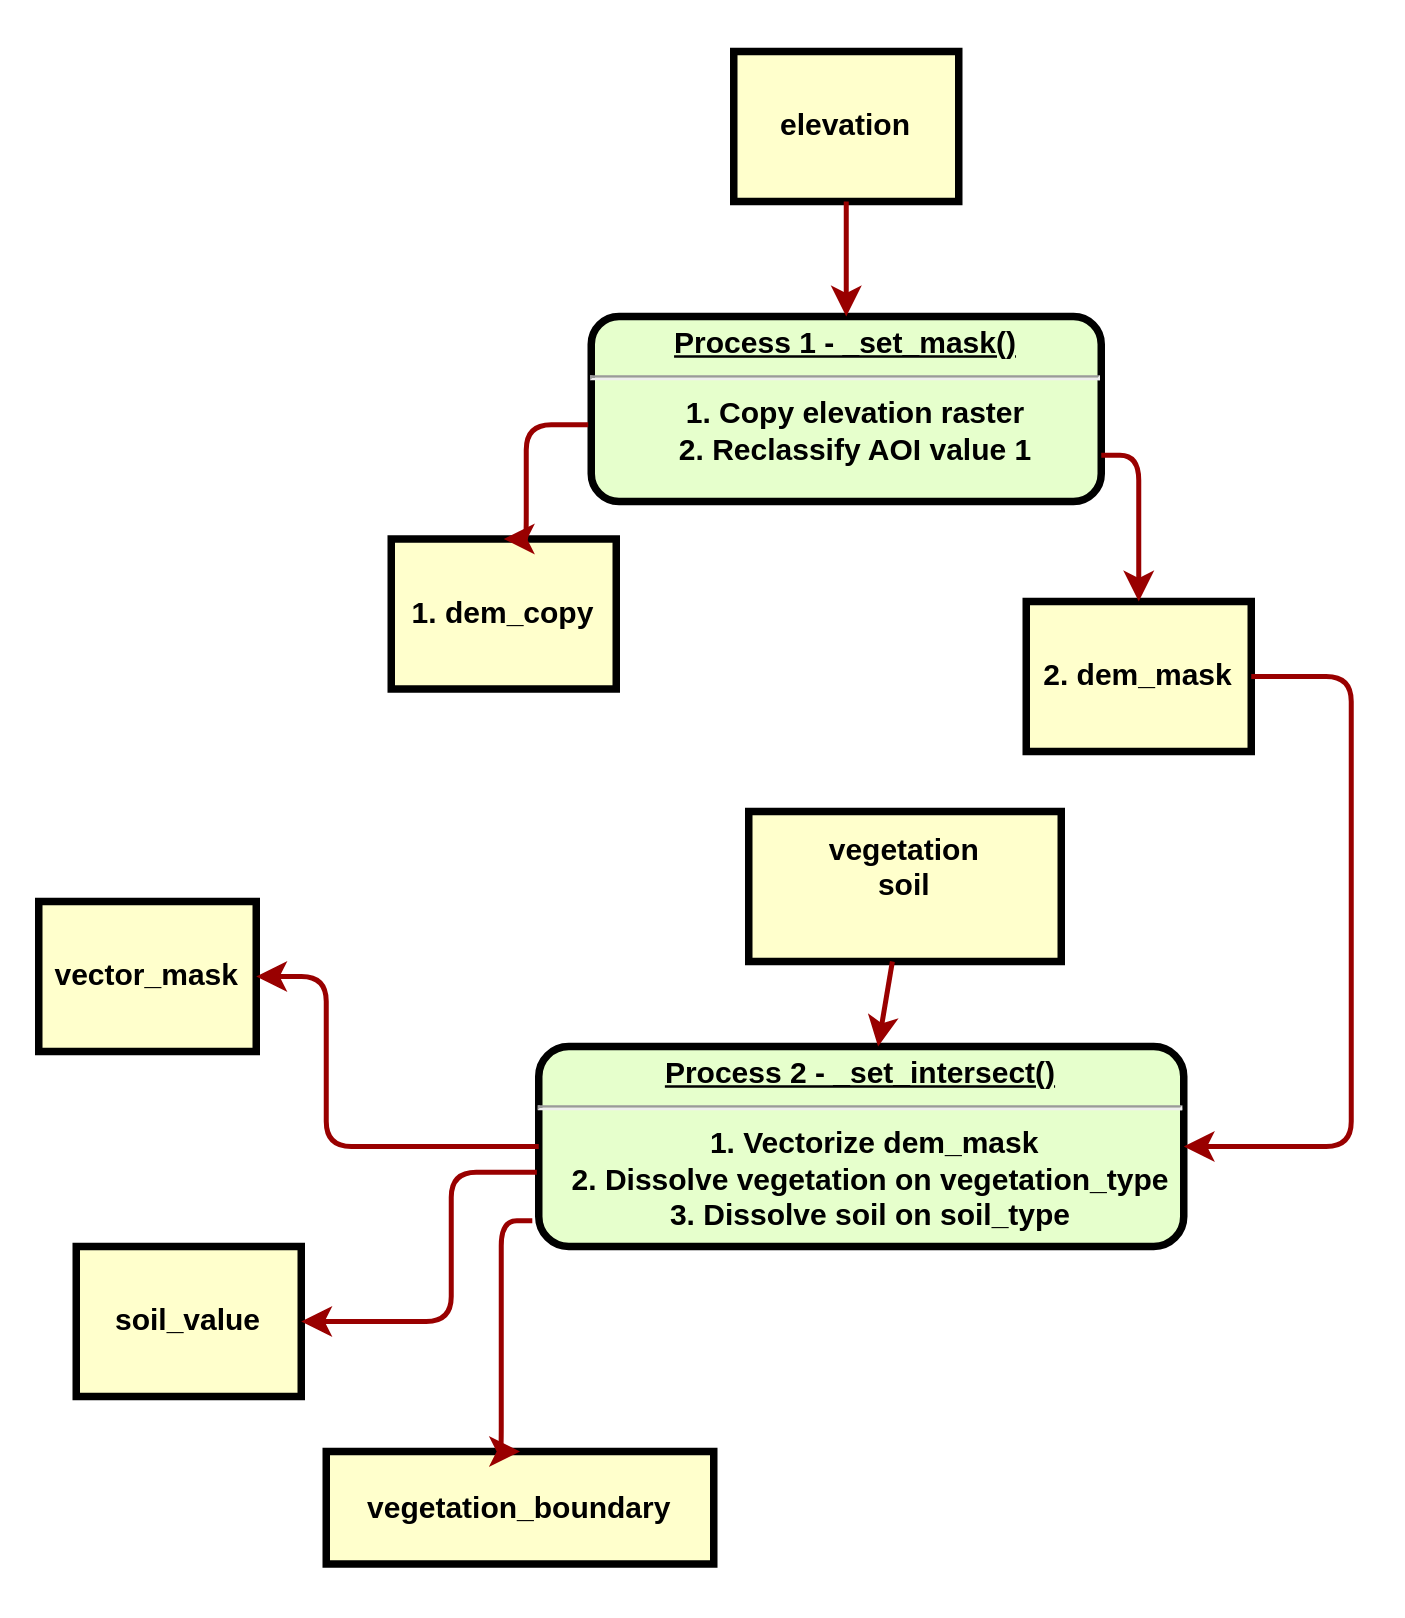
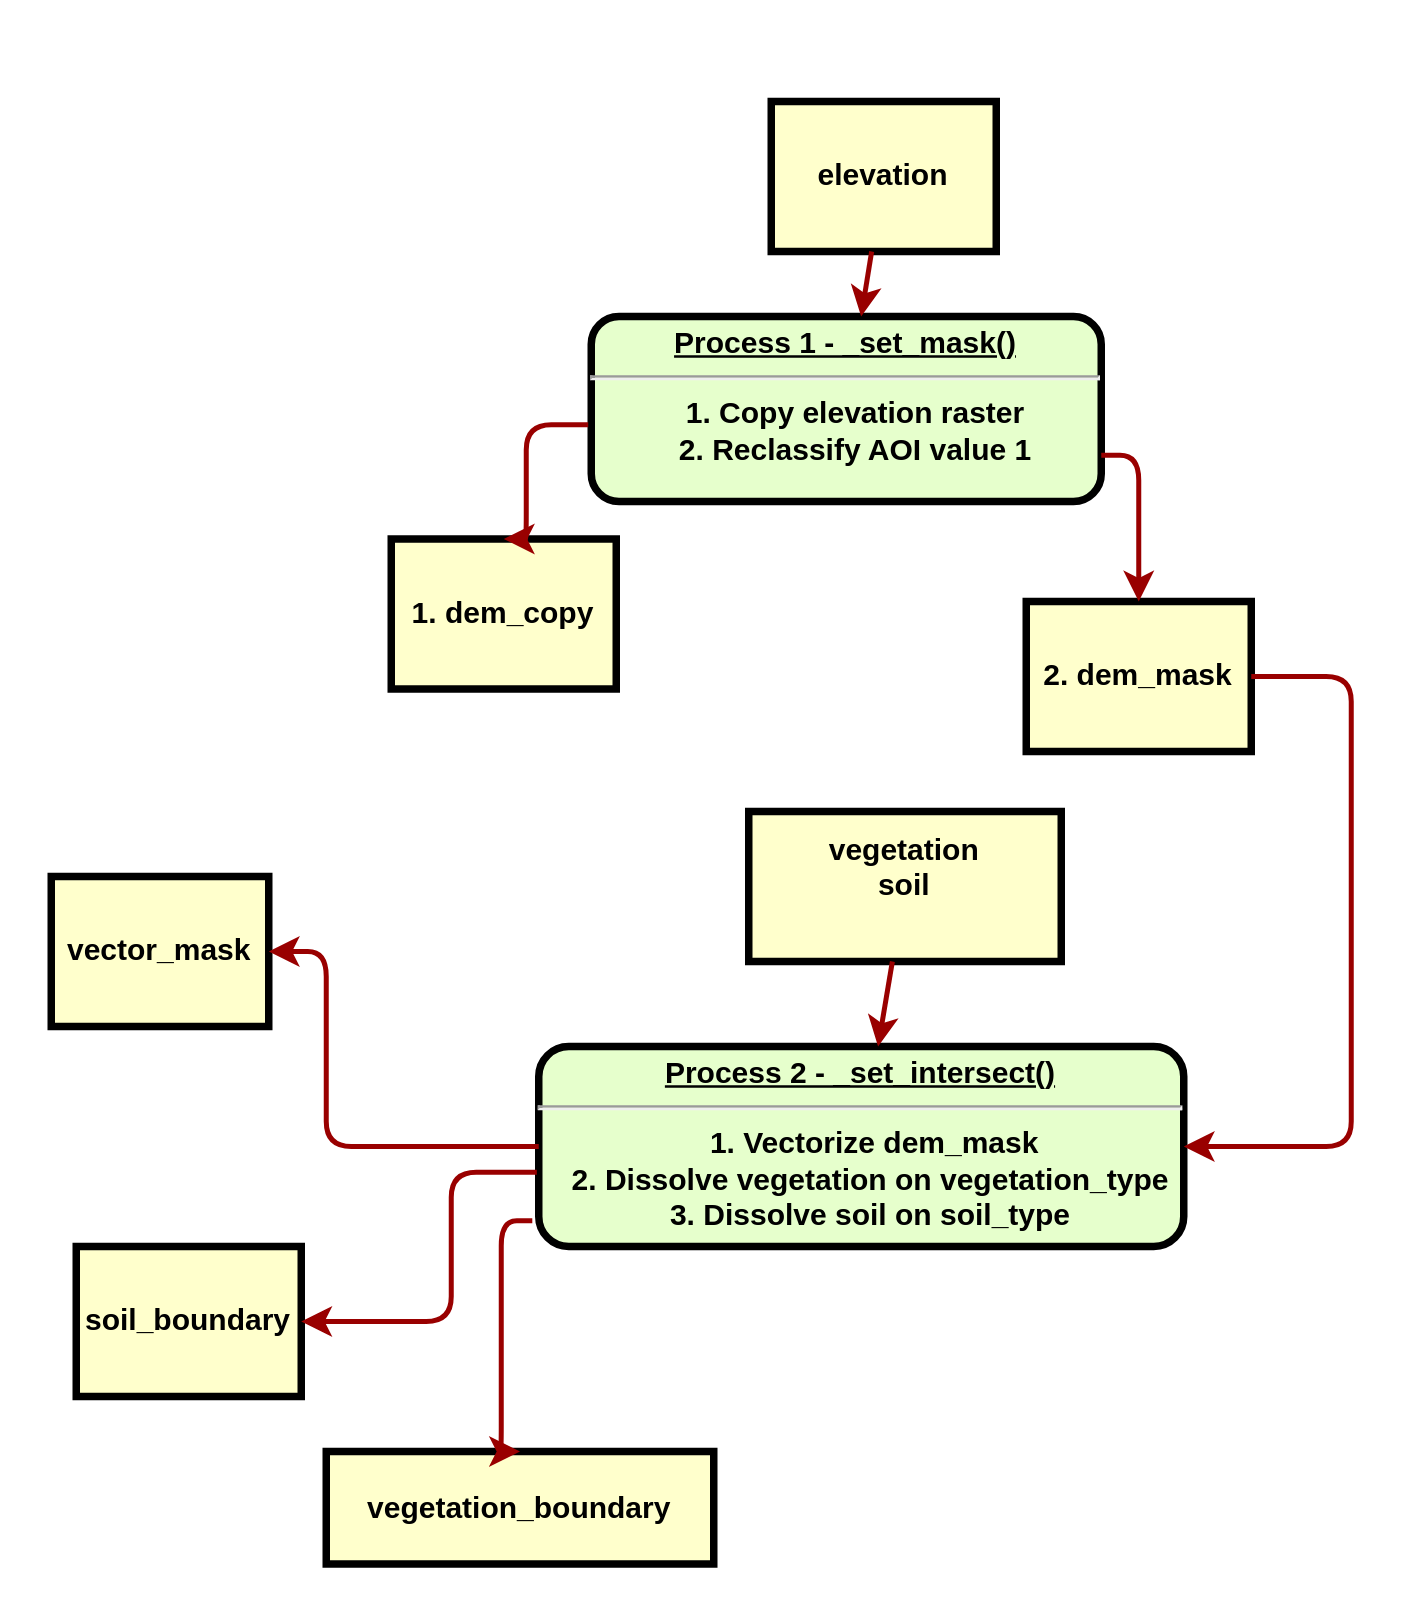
(846, 126) -> (884, 176)
(148, 976) -> (160, 951)
(189, 1321) -> (189, 1321)
